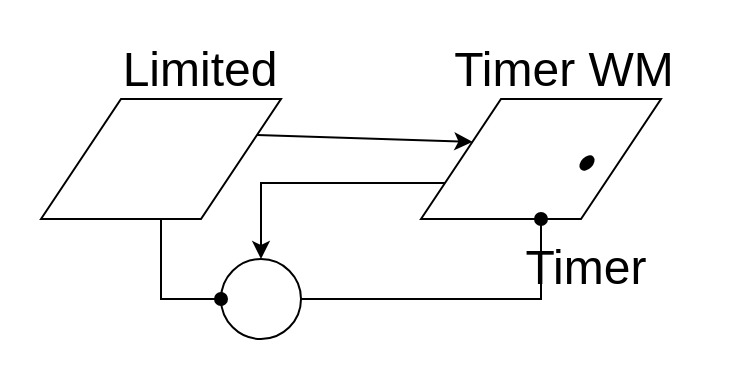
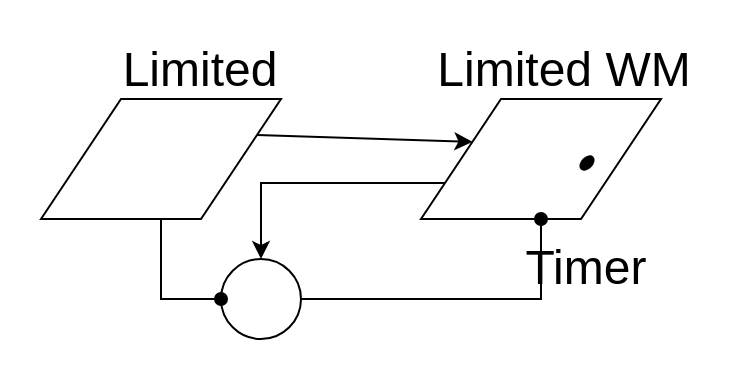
(565, 71) -> (565, 71)
